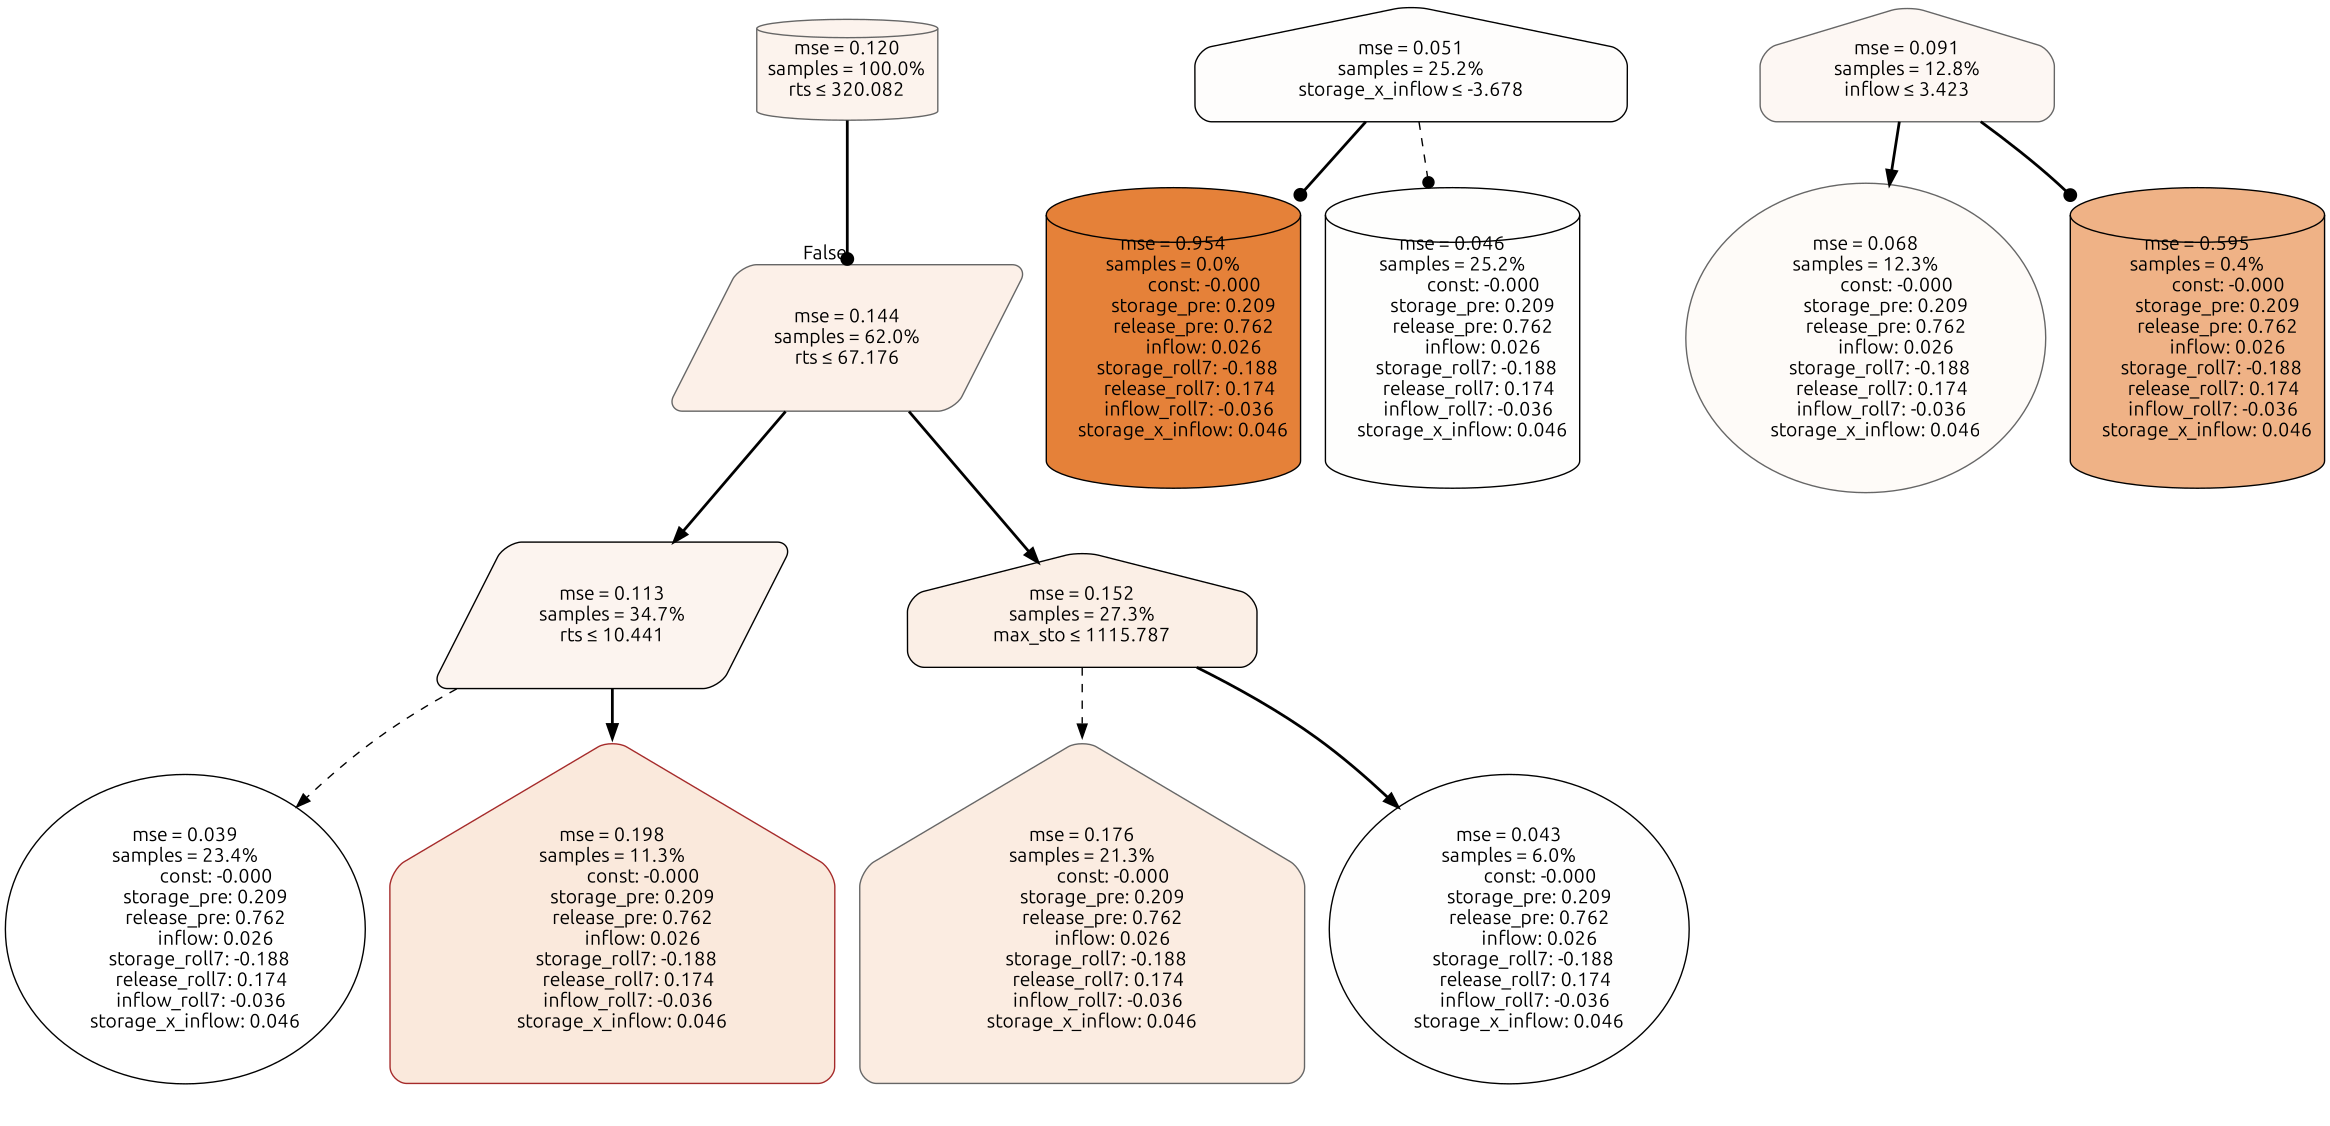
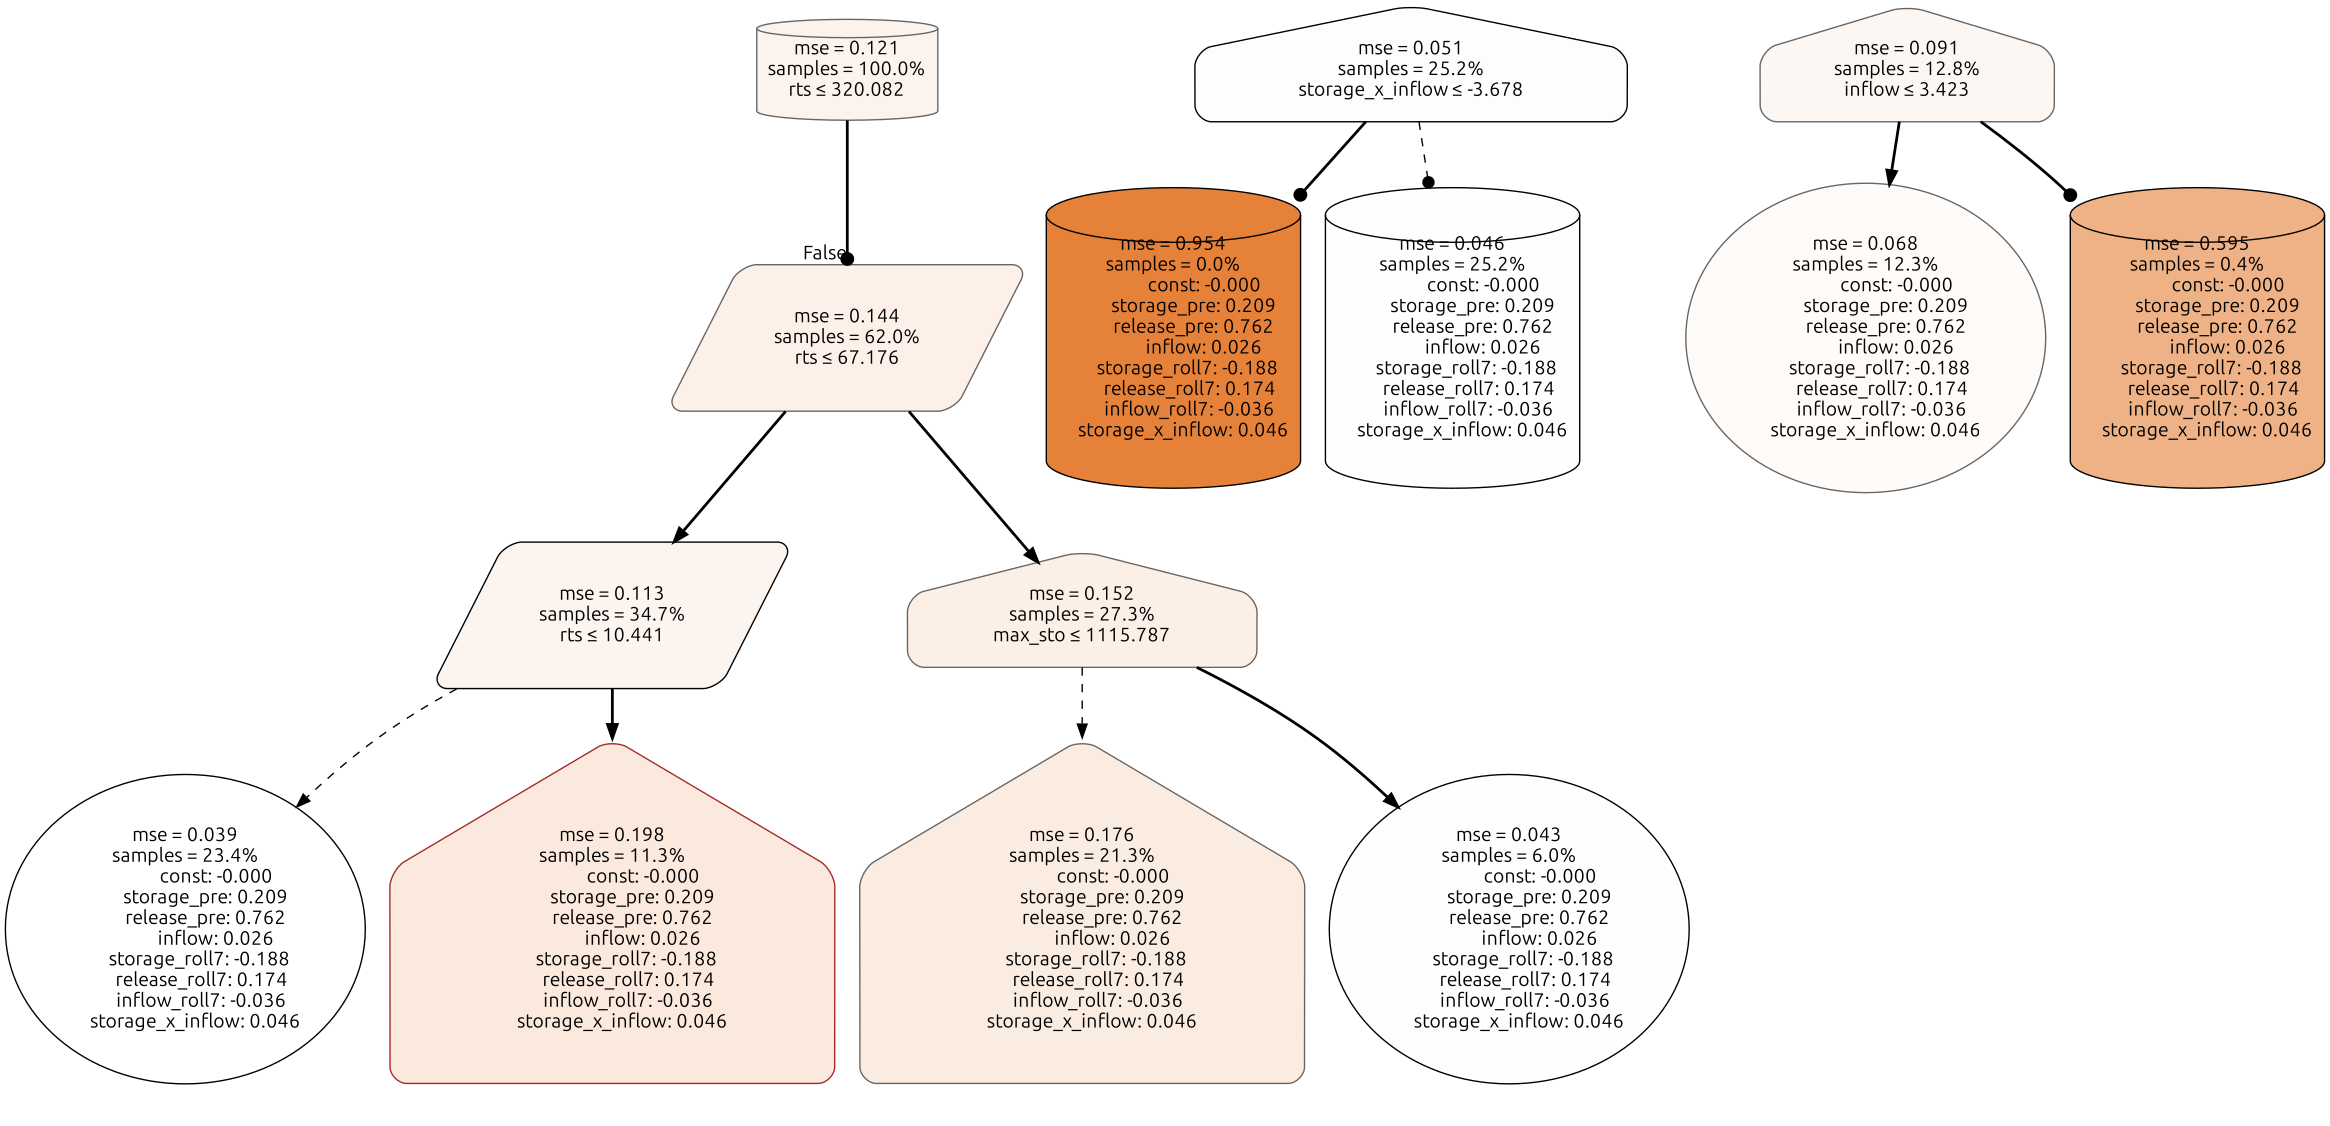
(847, 70) -> (847, 70)
(1082, 615) -> (1082, 615)
